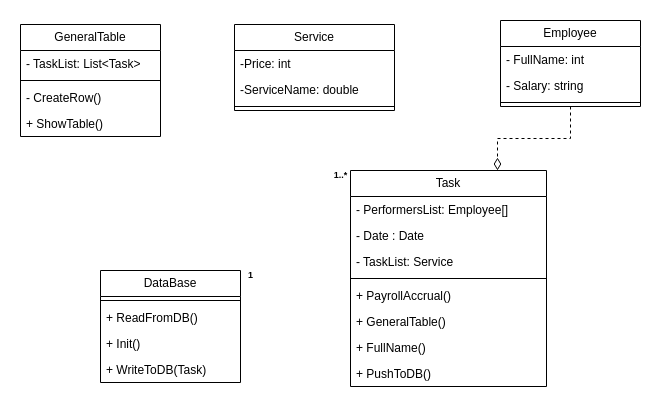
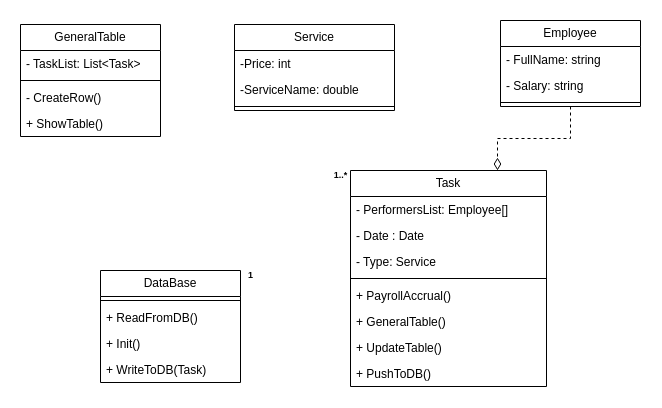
(548, 61) -> (558, 61)
(413, 263) -> (401, 263)
(392, 349) -> (404, 349)
